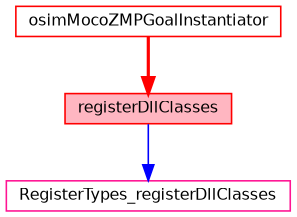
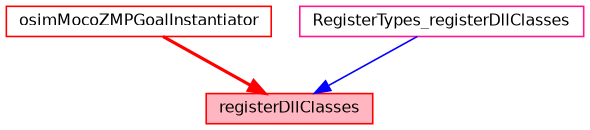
(148, 144) -> (373, 61)
